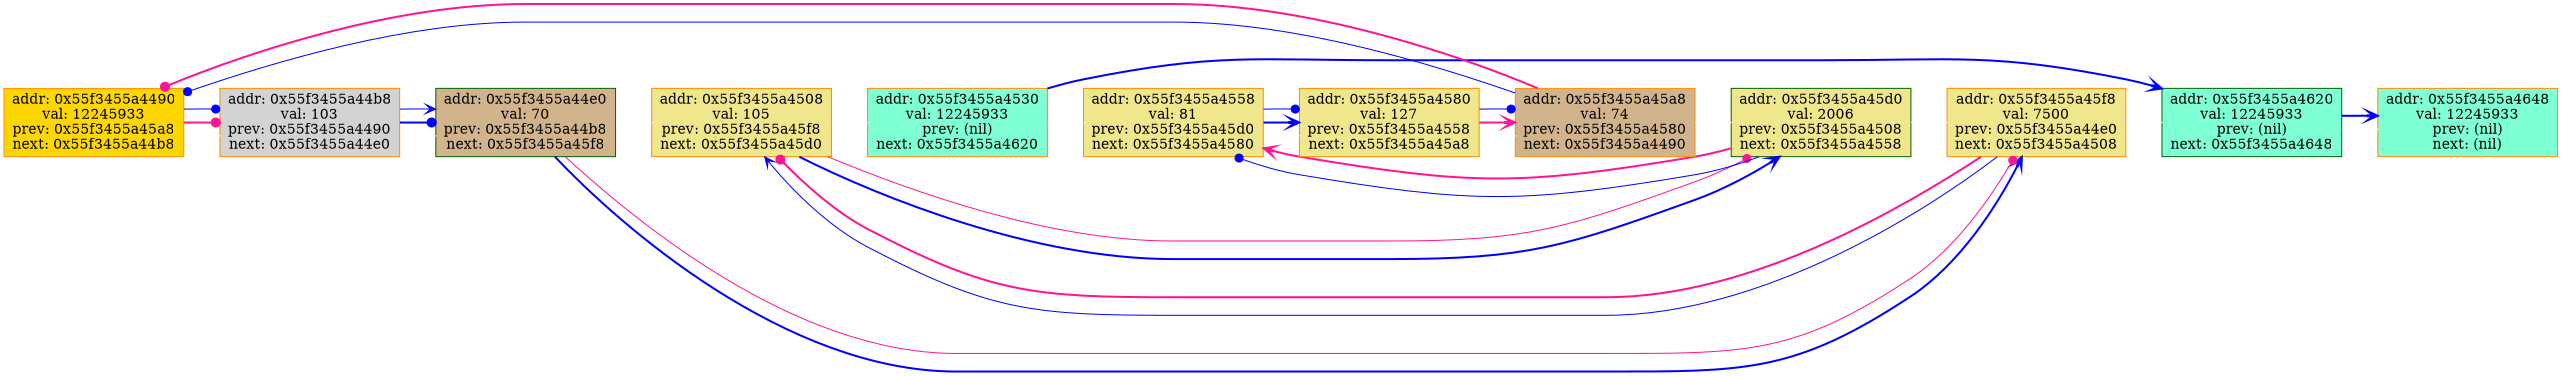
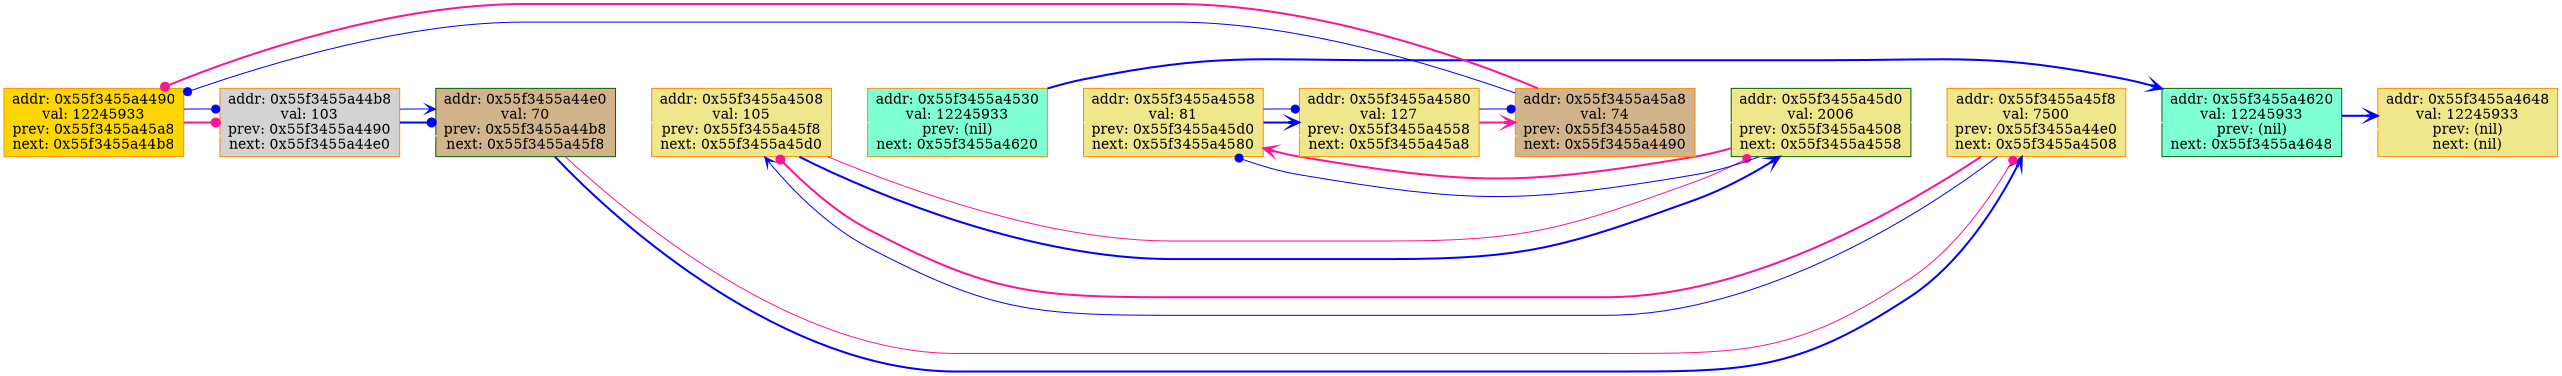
(2468, 123) -> (2468, 123)
